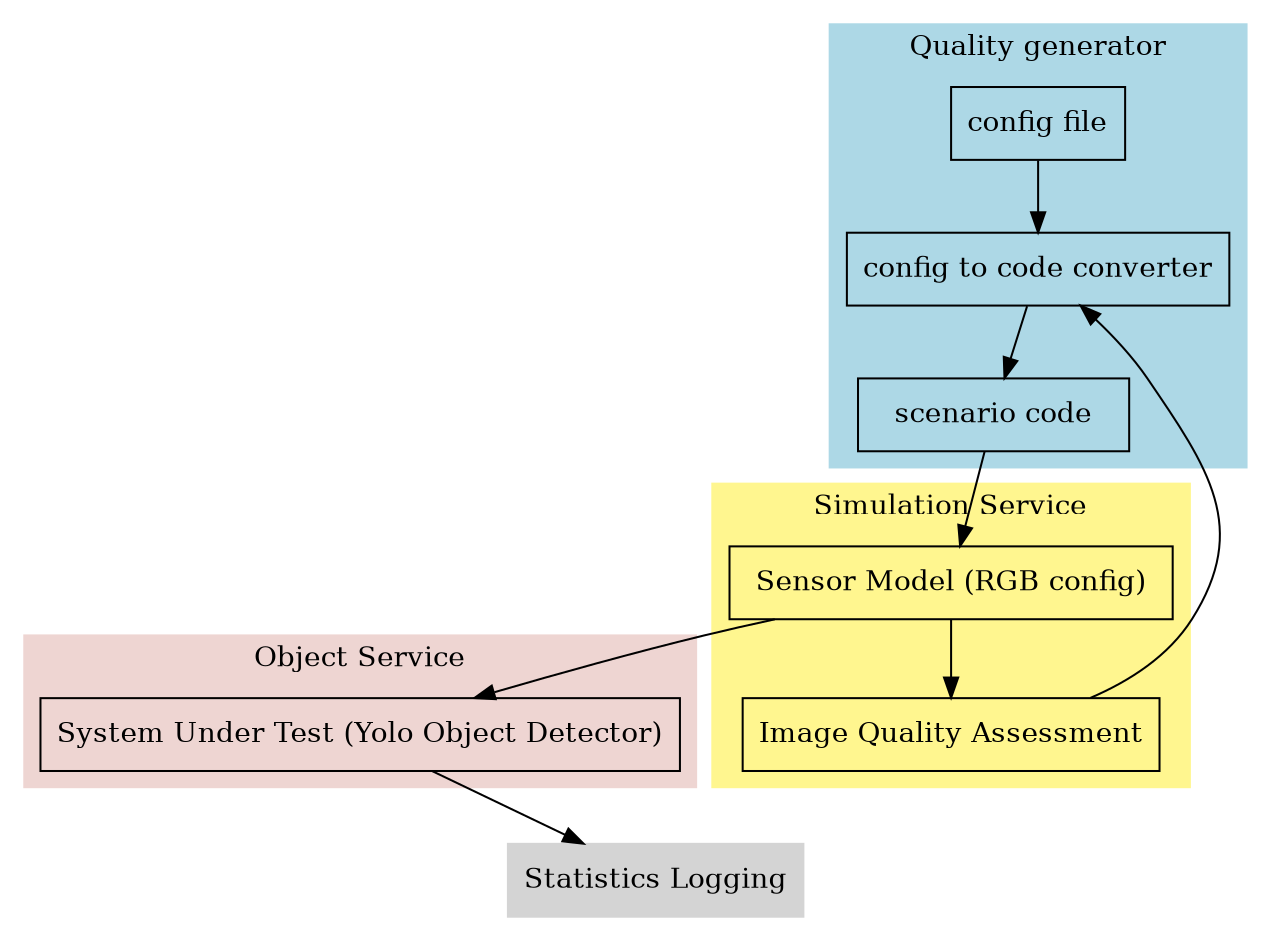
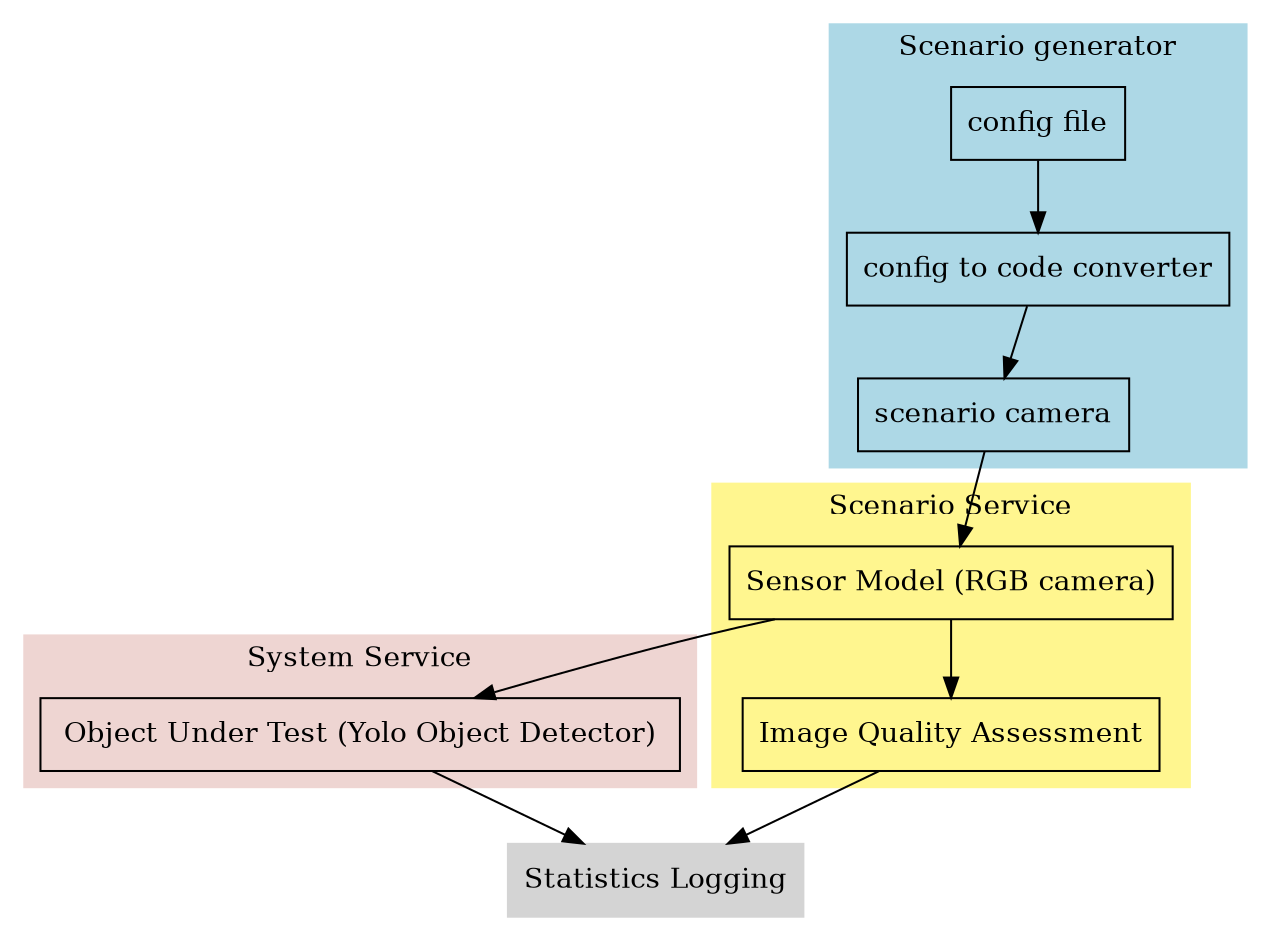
(1038, 48) -> (1038, 48)
(994, 415) -> (994, 415)
(951, 507) -> (951, 507)
(1218, 518) -> (812, 803)
(951, 583) -> (951, 583)
(360, 659) -> (360, 659)
(360, 735) -> (360, 735)
